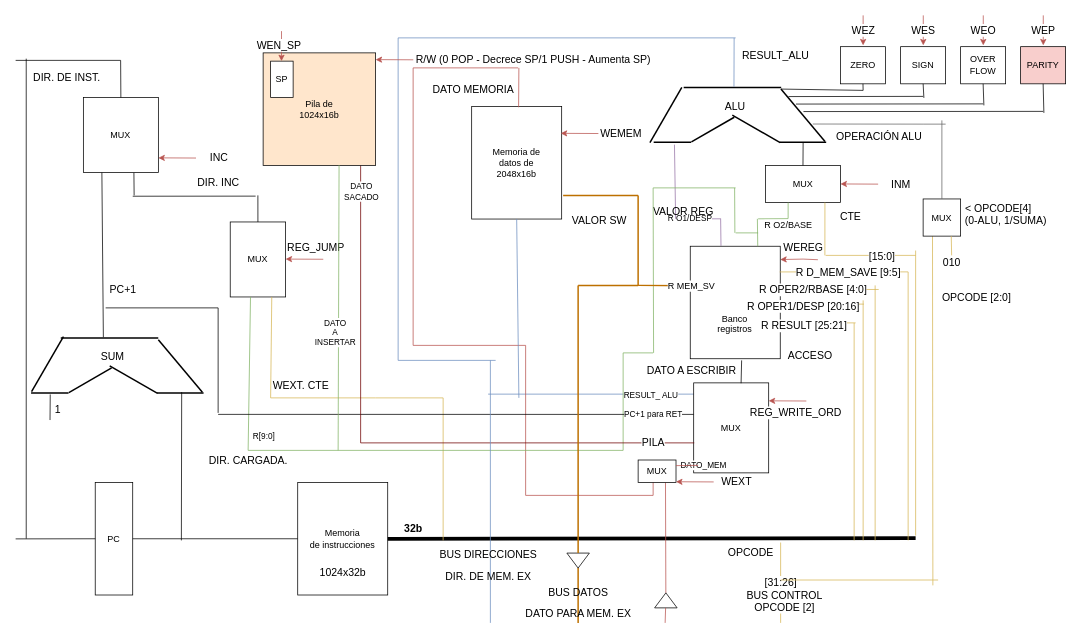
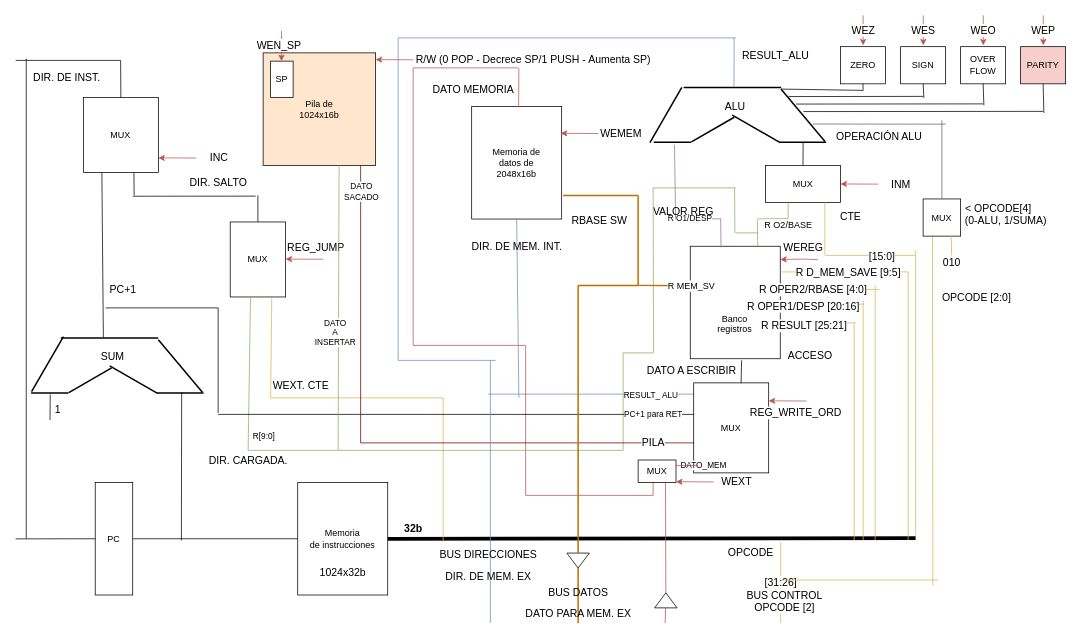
(218, 180) -> (218, 180)
(599, 218) -> (599, 218)
none -> (516, 244)
